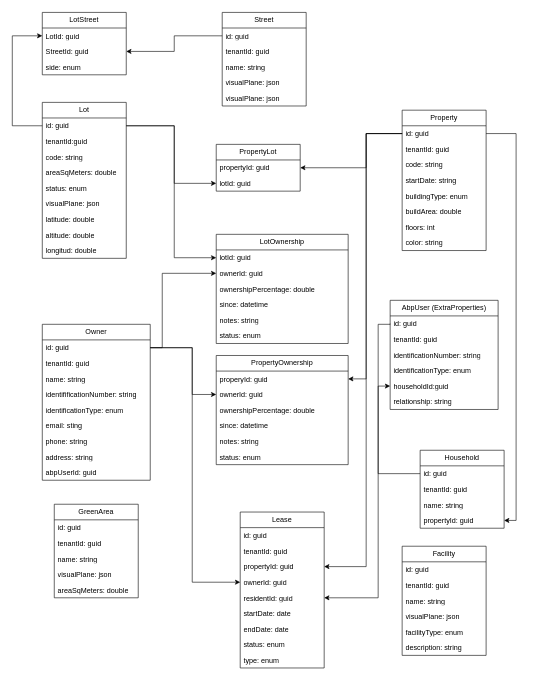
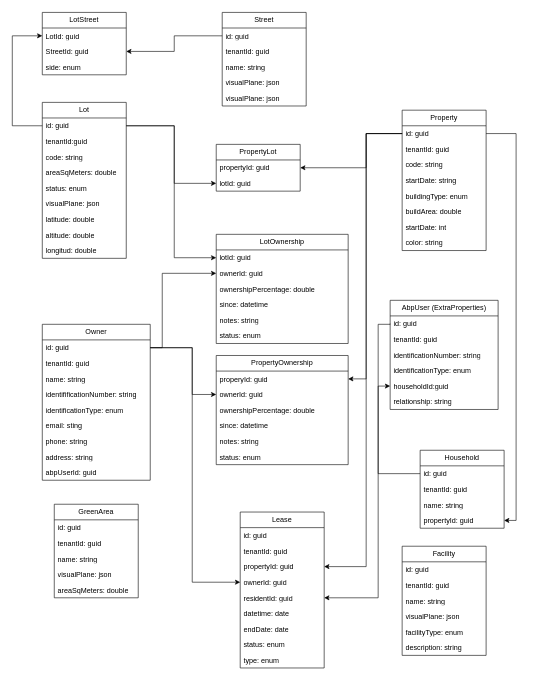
(424, 228) -> (431, 228)
(272, 614) -> (269, 614)
